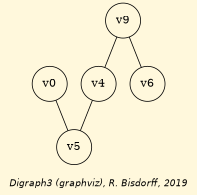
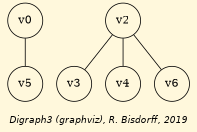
(123, 21) -> (123, 21)
none -> (74, 84)
(86, 115) -> none
